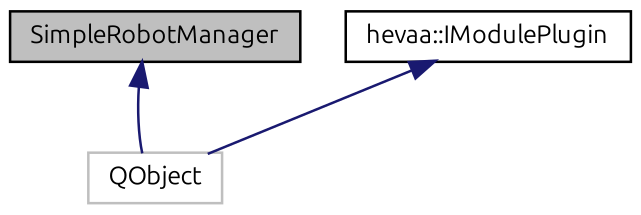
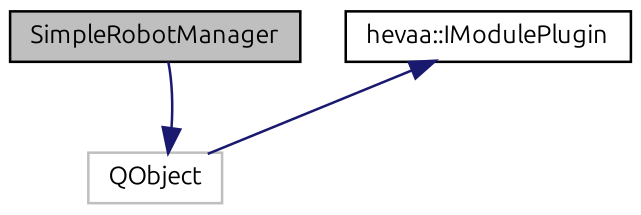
(138, 120) -> (172, 95)
